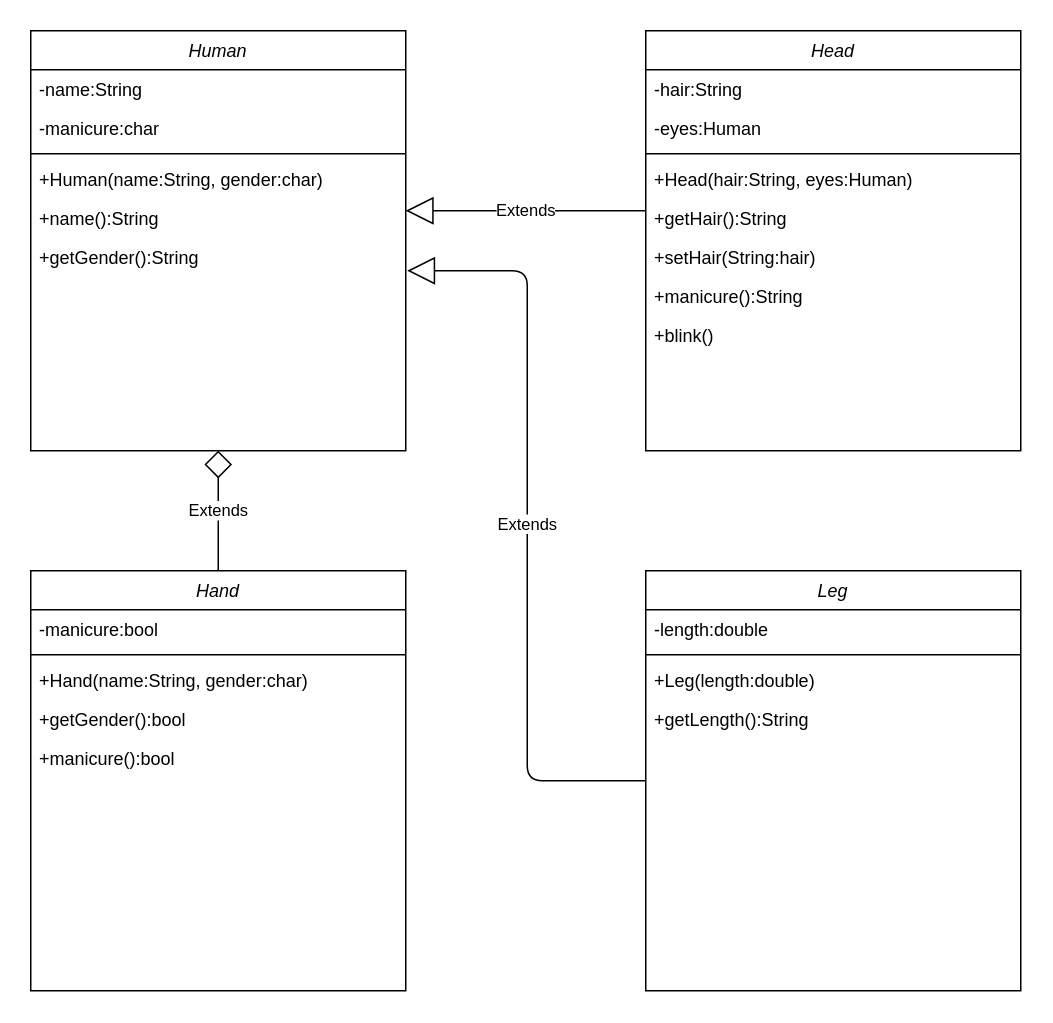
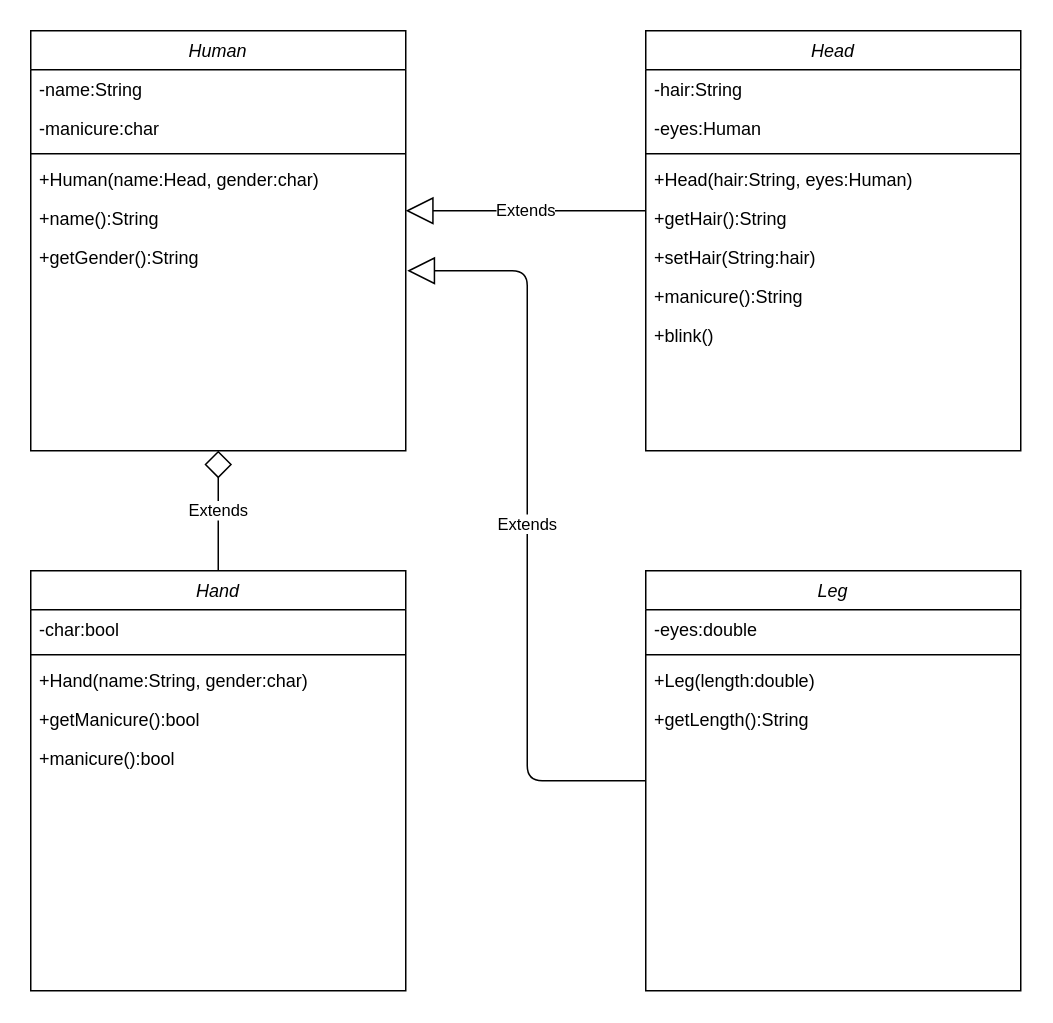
(189, 180) -> (181, 180)
(103, 630) -> (85, 630)
(718, 630) -> (710, 630)
(120, 720) -> (128, 720)
